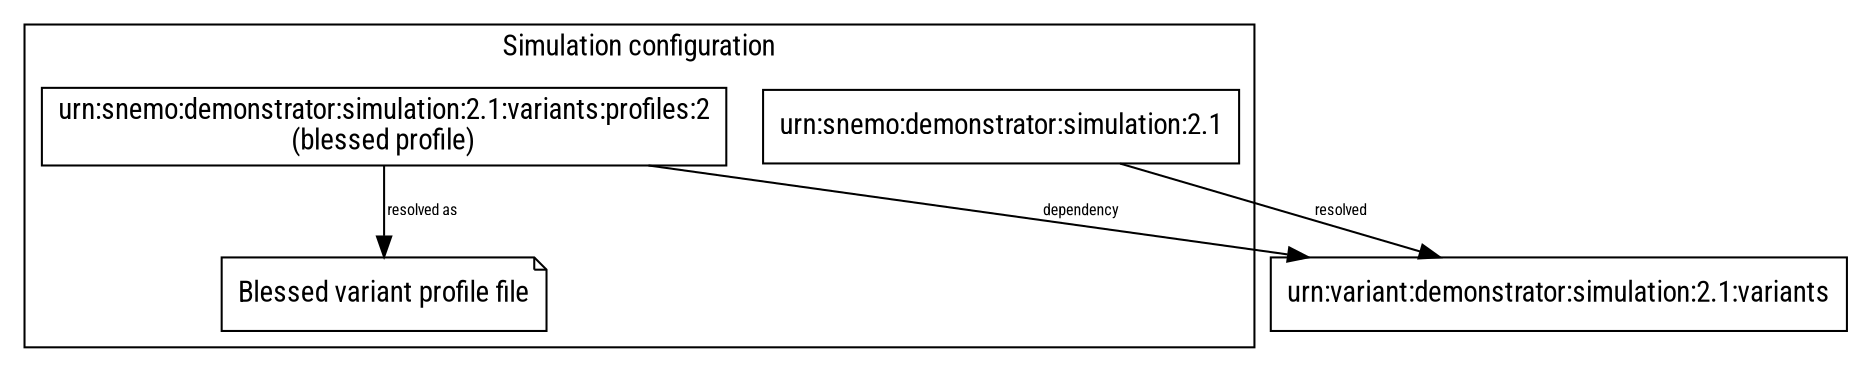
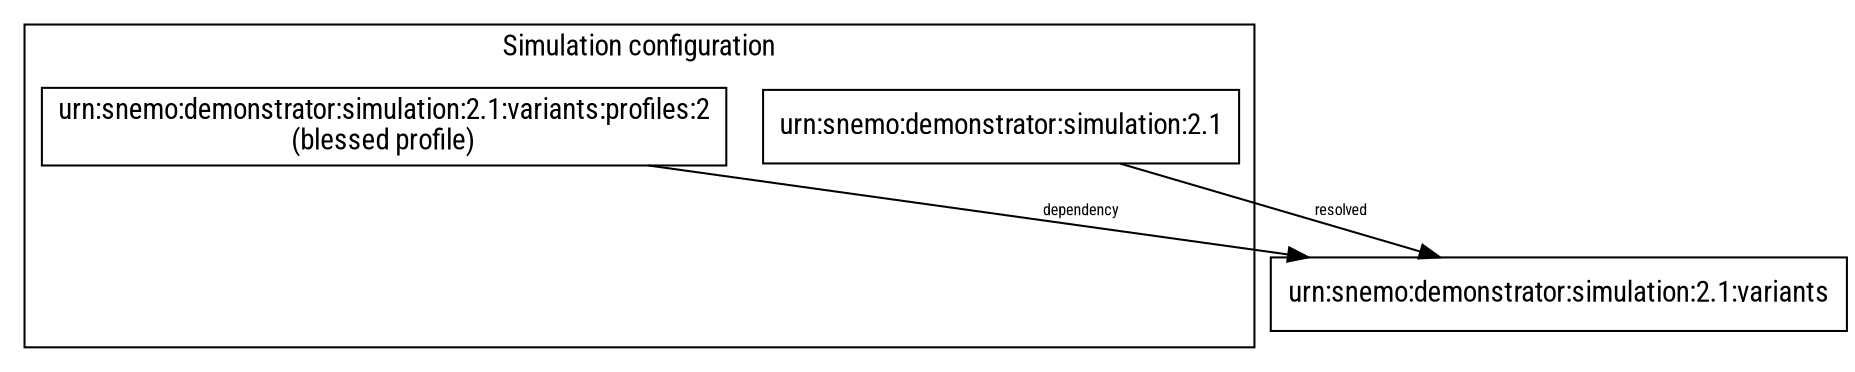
(384, 294) -> none
(1559, 294) -> (1559, 294)
